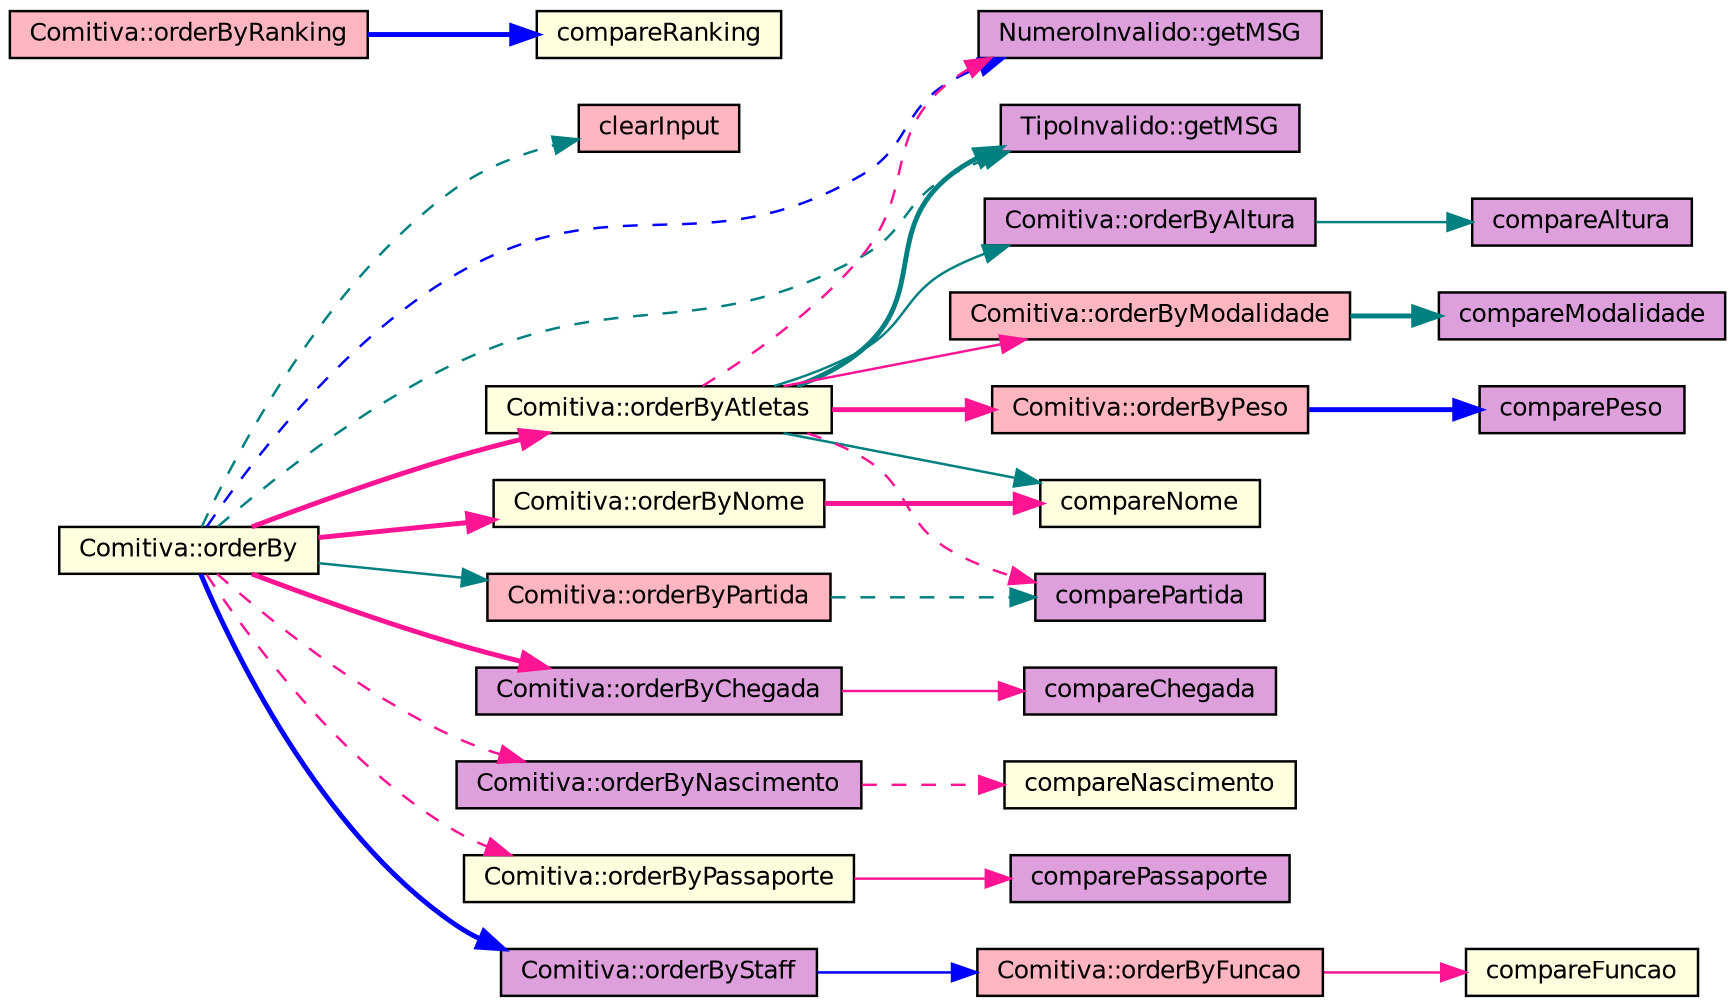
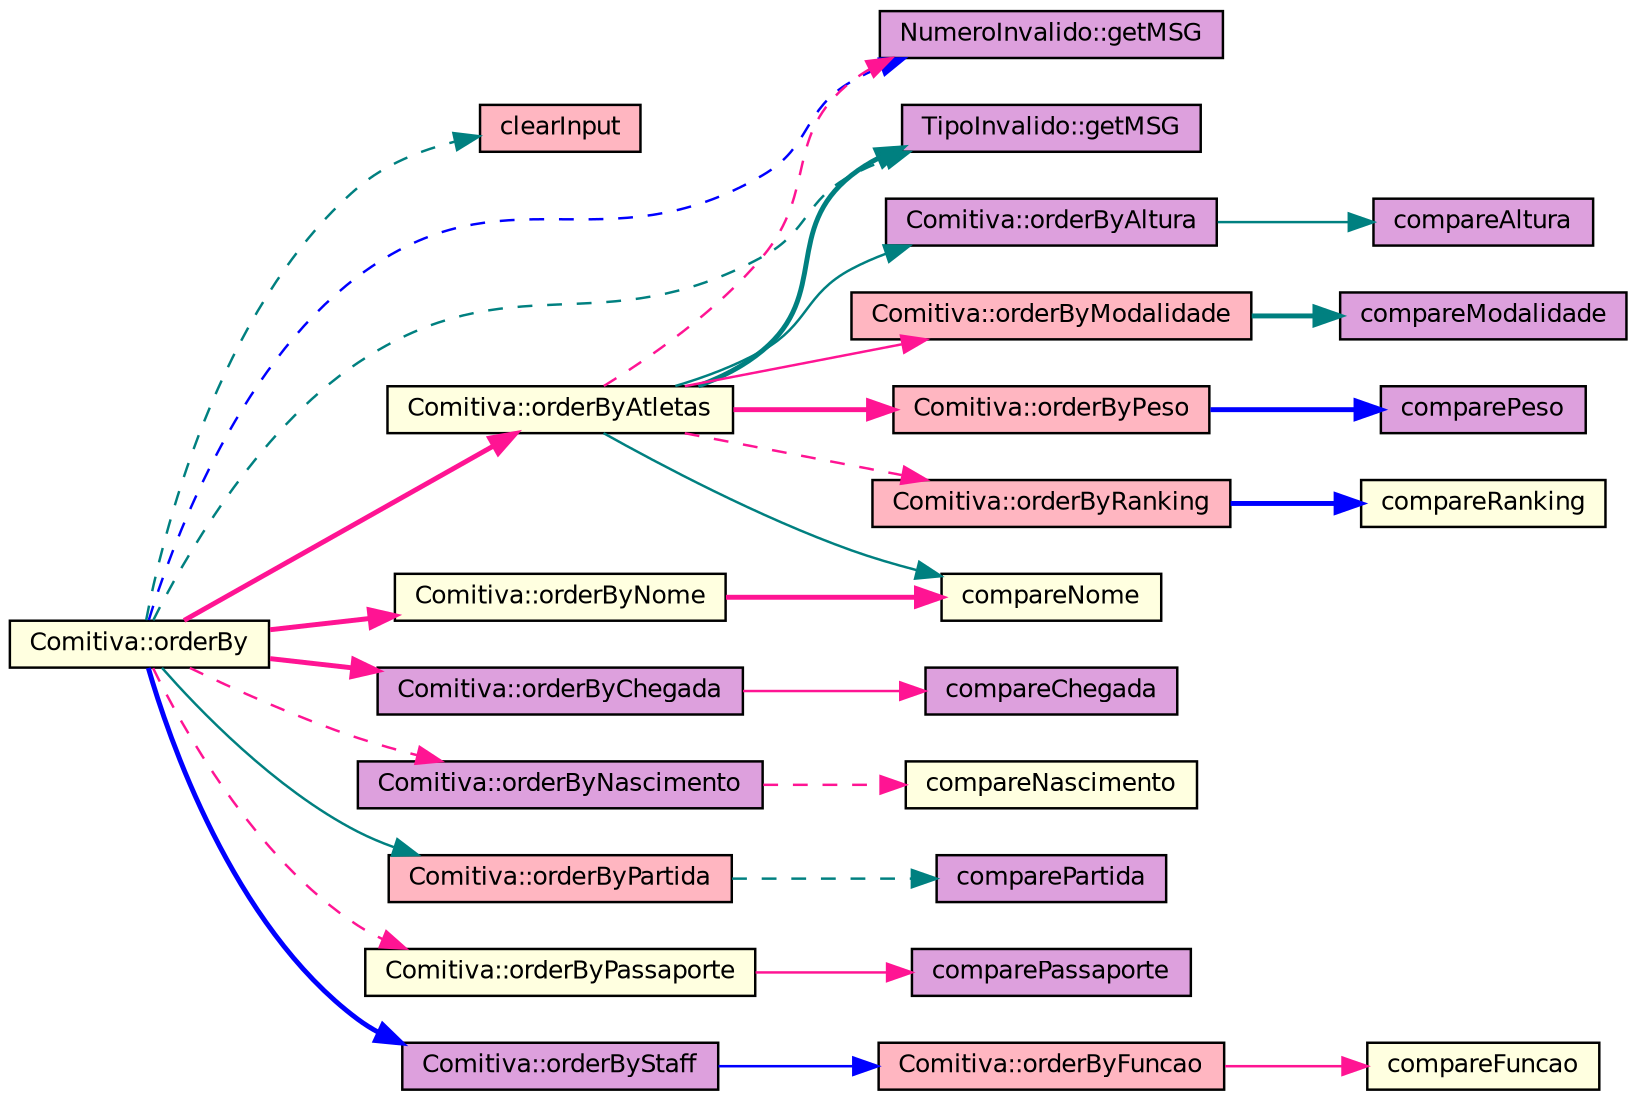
(918, 522) -> (793, 454)
